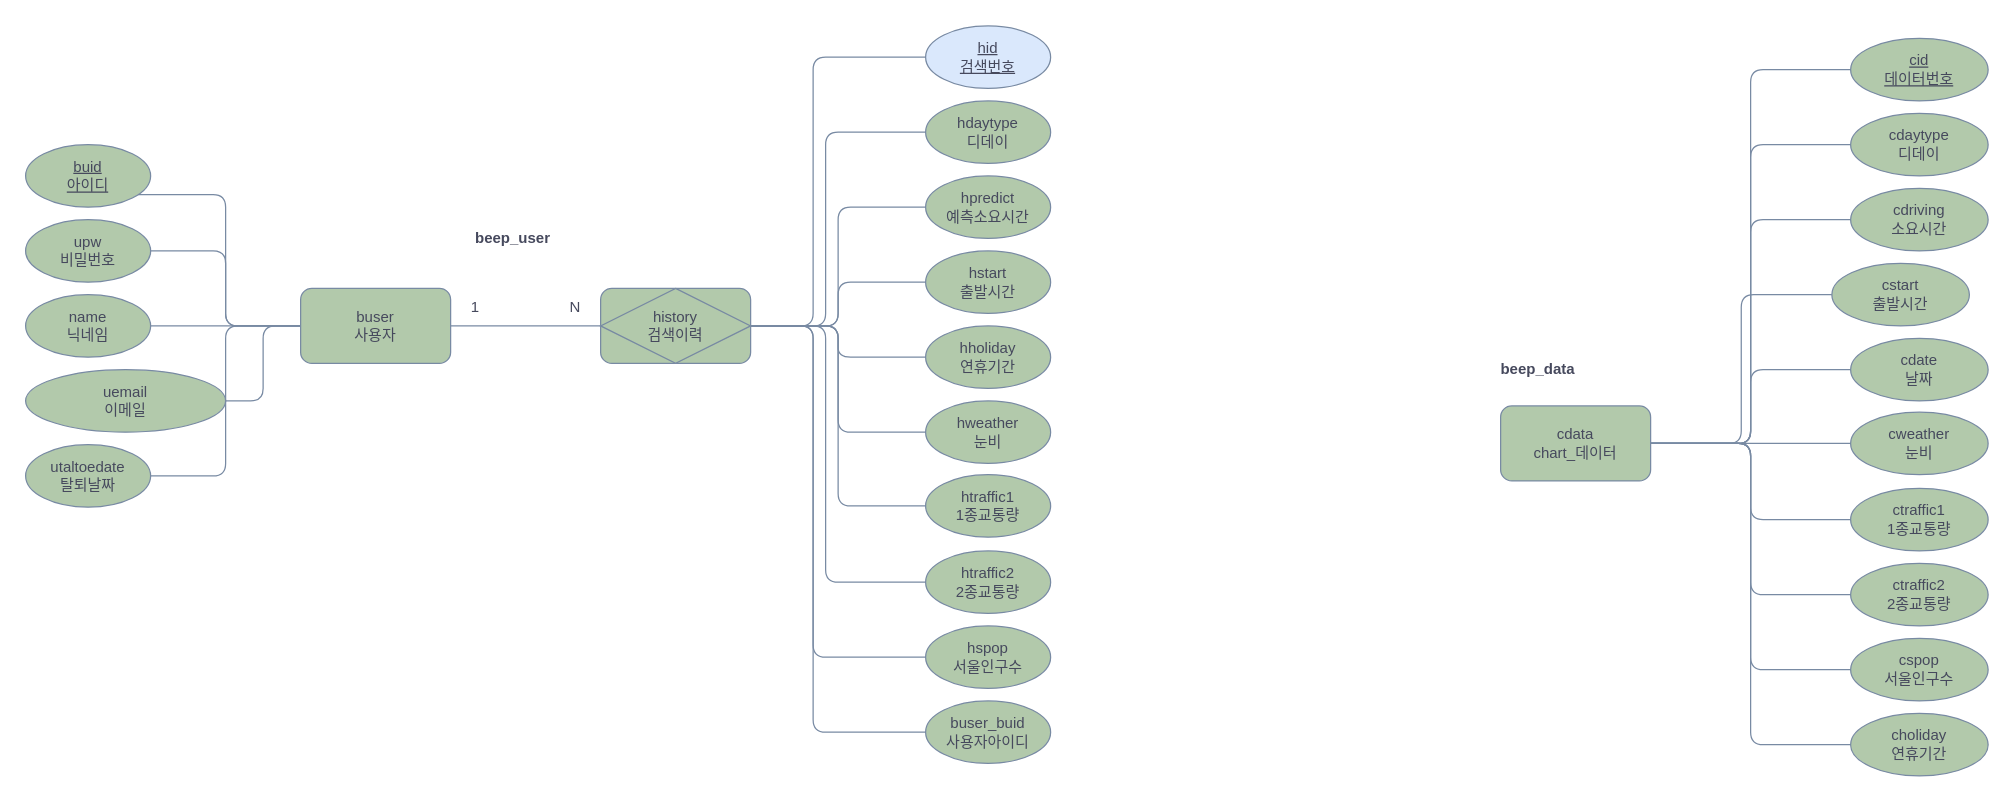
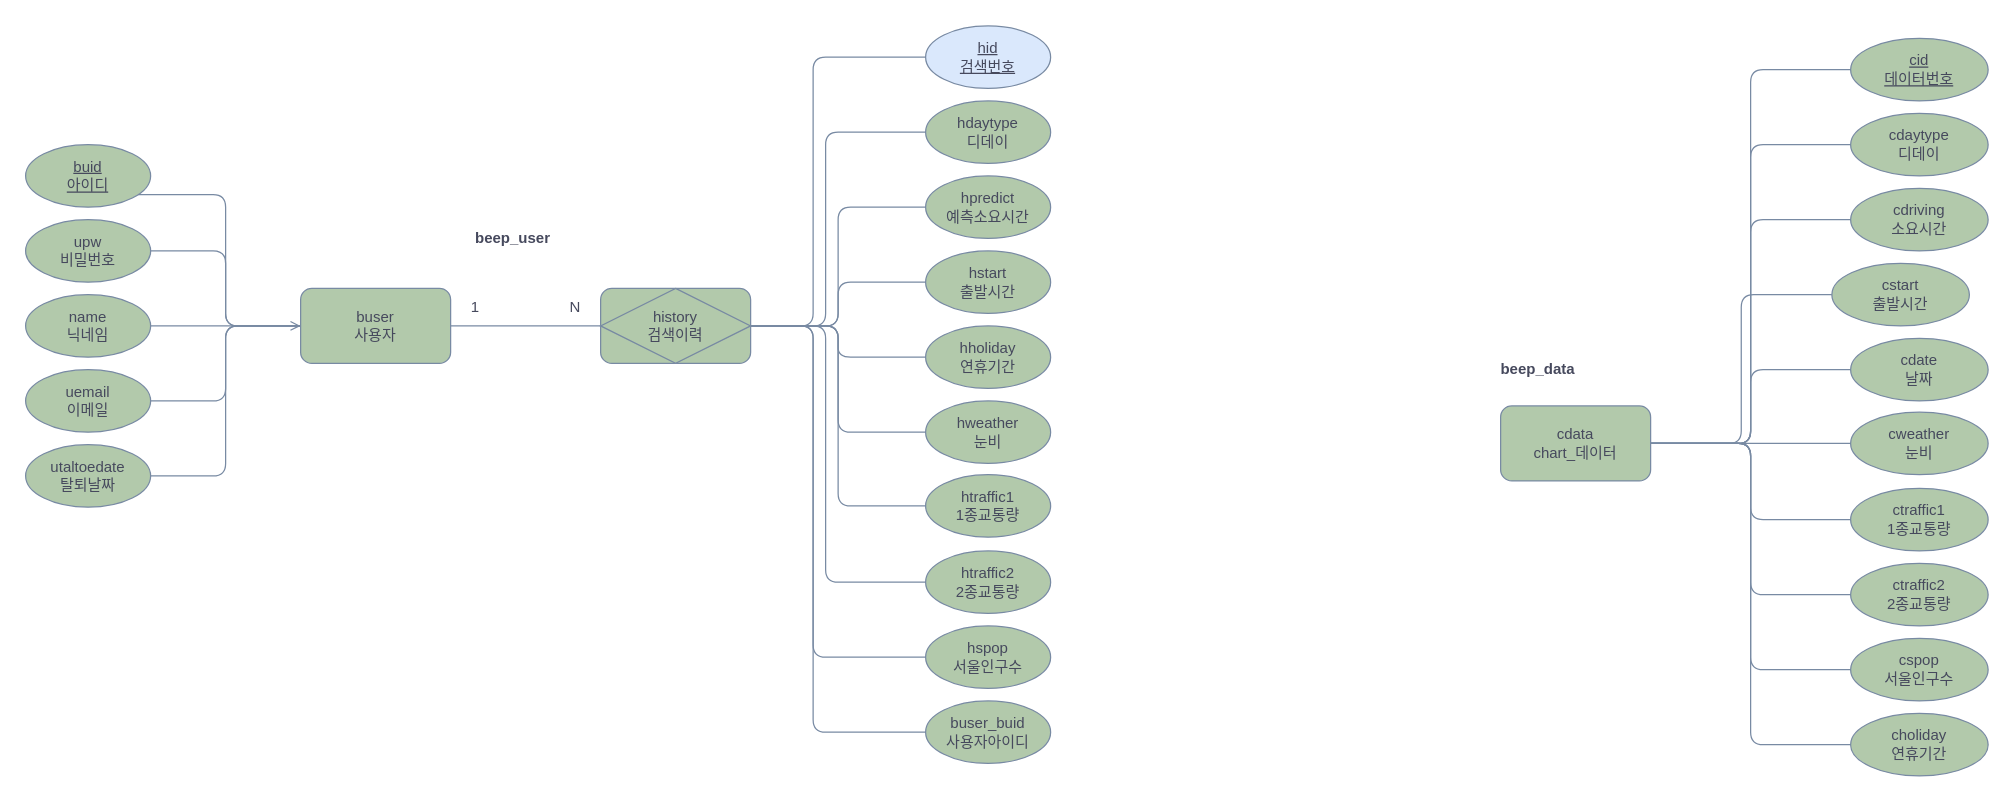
(126, 401) -> (88, 401)
(226, 403) -> (226, 403)
